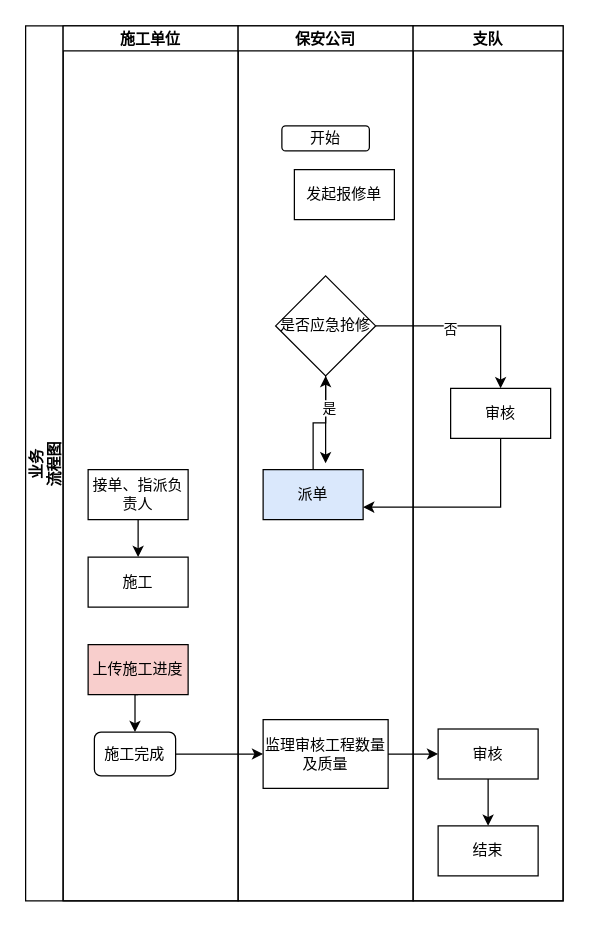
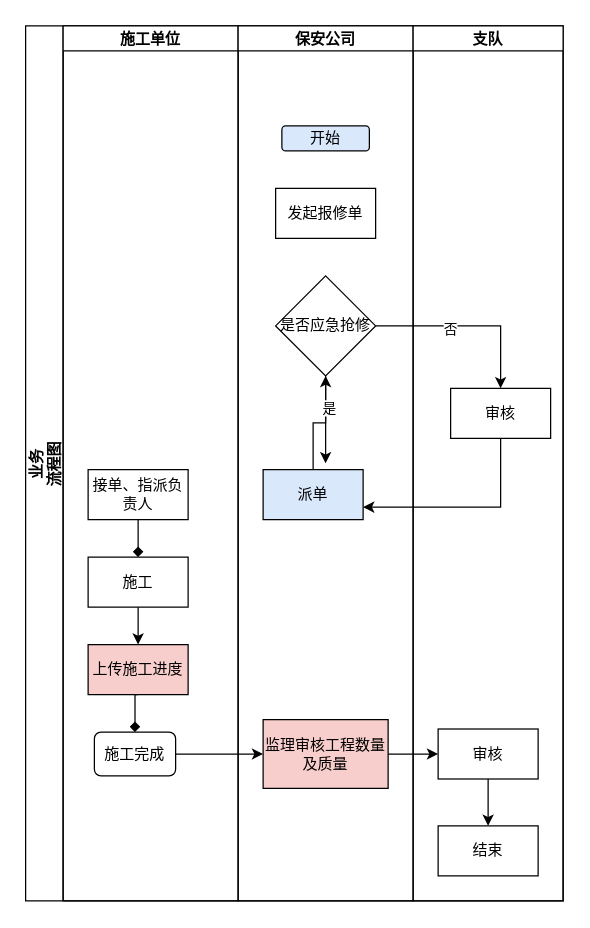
(326, 138) -> (326, 138)
(344, 194) -> (326, 213)
(138, 547) -> (138, 546)
none -> (138, 621)
(135, 722) -> (135, 721)
(326, 754) -> (326, 754)
